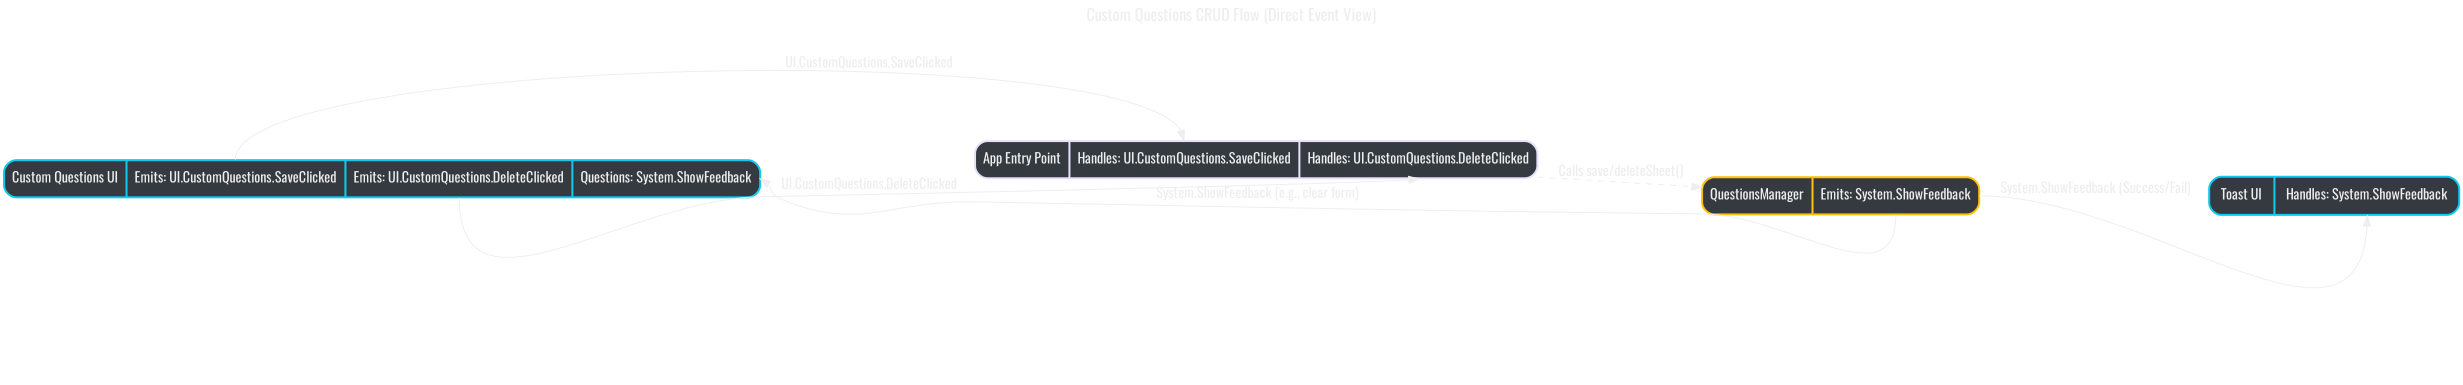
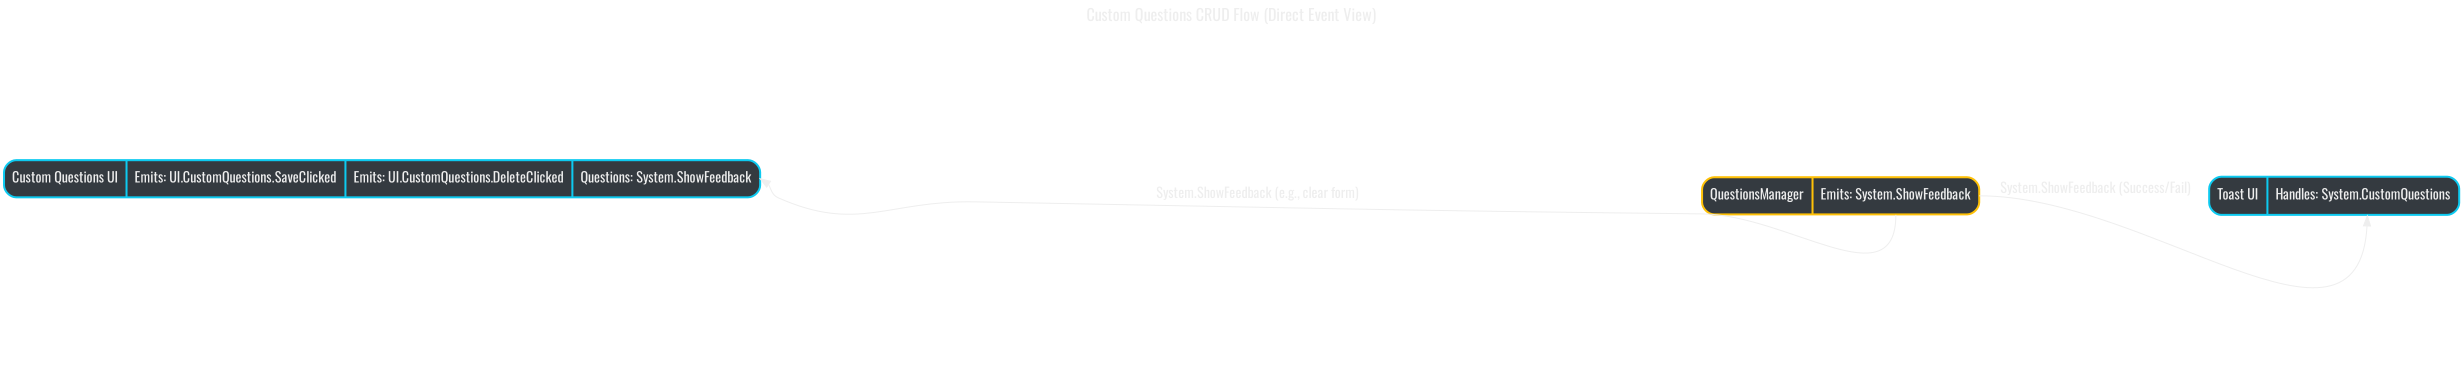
(1256, 160) -> none
(2367, 195) -> (2363, 195)
